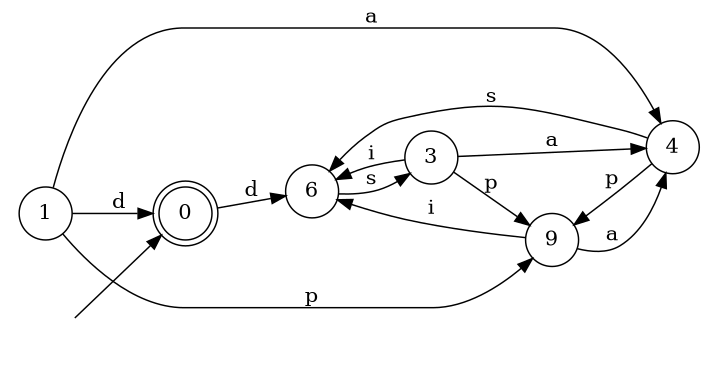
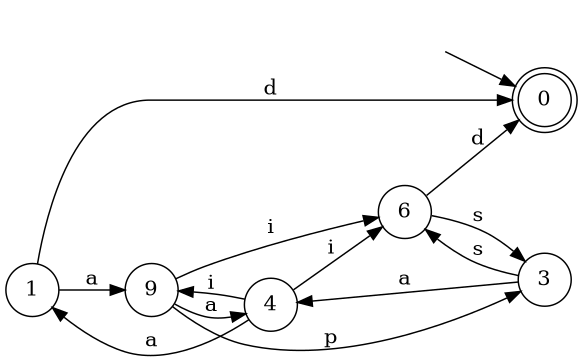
(326, 28) -> (155, 355)
(492, 96) -> (331, 248)
(372, 154) -> (478, 250)
(612, 179) -> (211, 283)
(486, 194) -> (339, 348)
(244, 203) -> (467, 163)
(312, 297) -> (92, 279)
